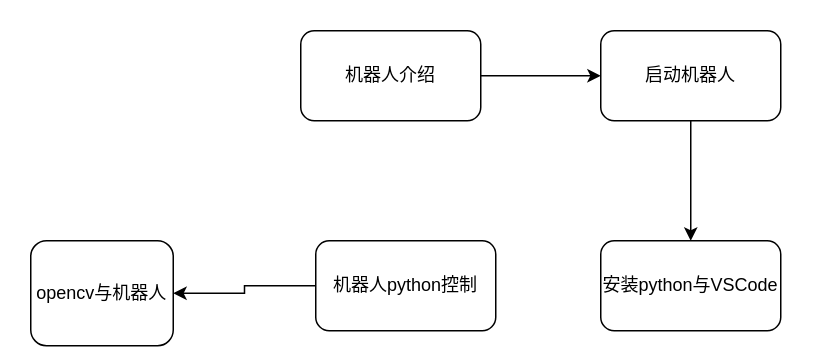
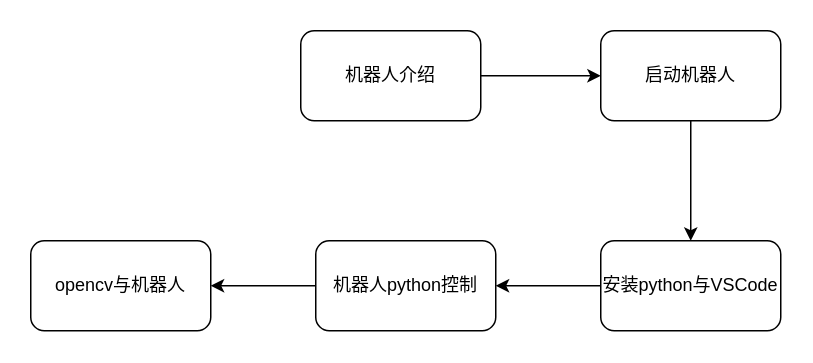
none -> (554, 286)
(102, 293) -> (121, 286)
